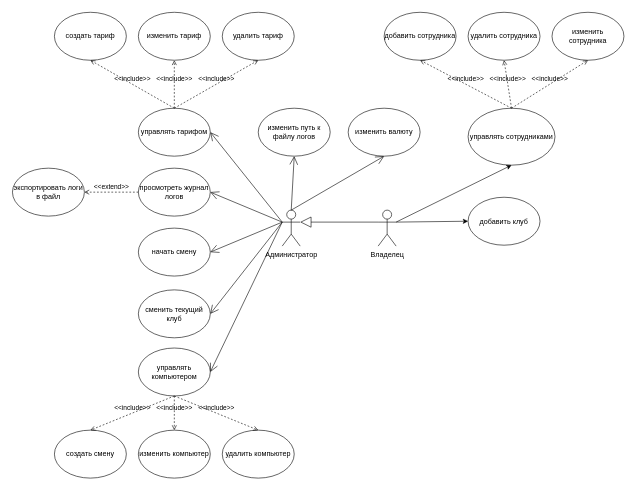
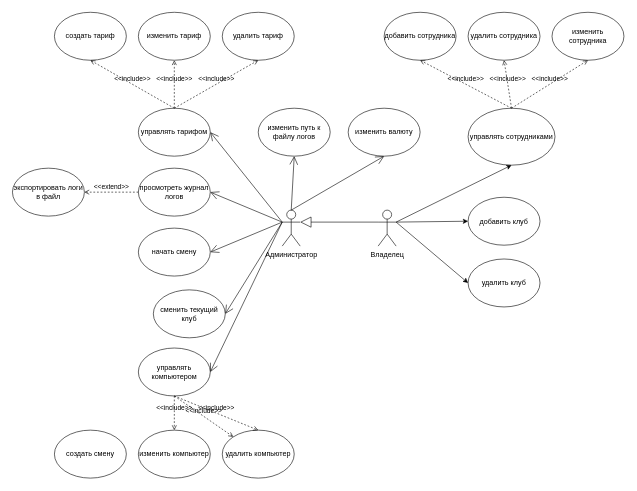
none -> (432, 252)
none -> (504, 283)
(174, 314) -> (189, 314)
(132, 413) -> (193, 409)
